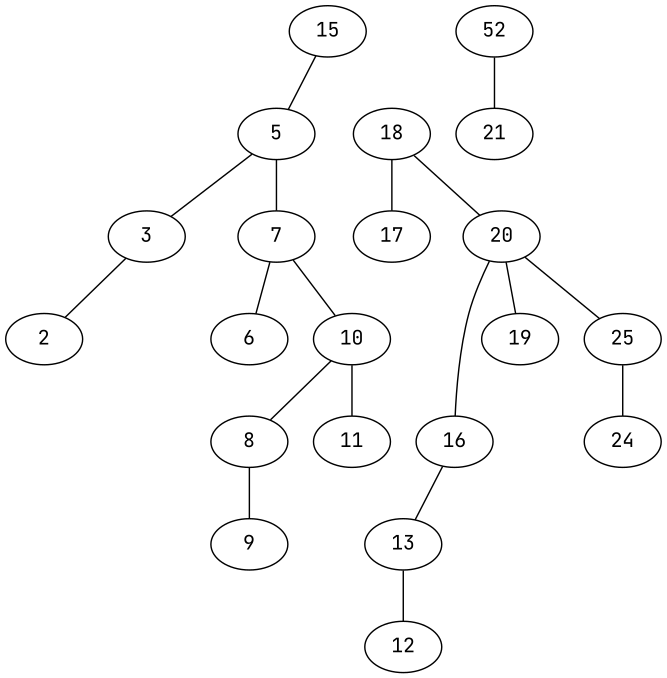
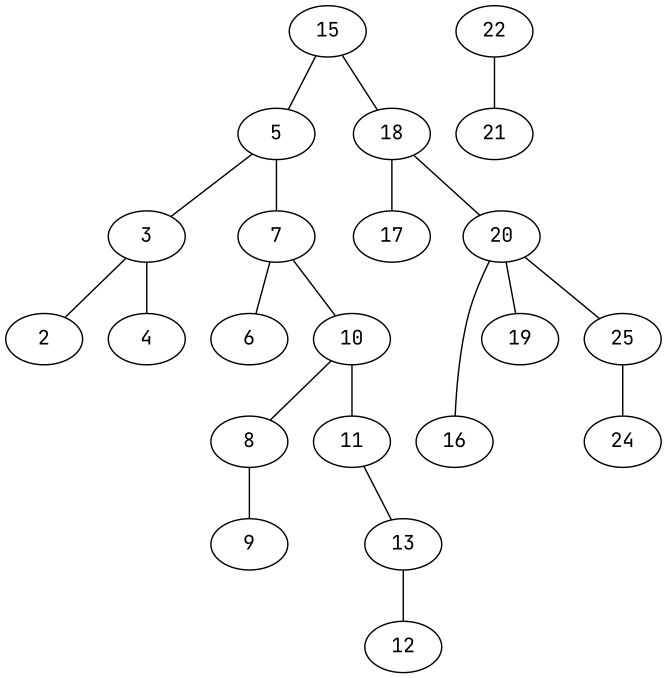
(494, 31) -> (494, 31)
none -> (360, 83)
none -> (147, 339)
(429, 493) -> (378, 493)
